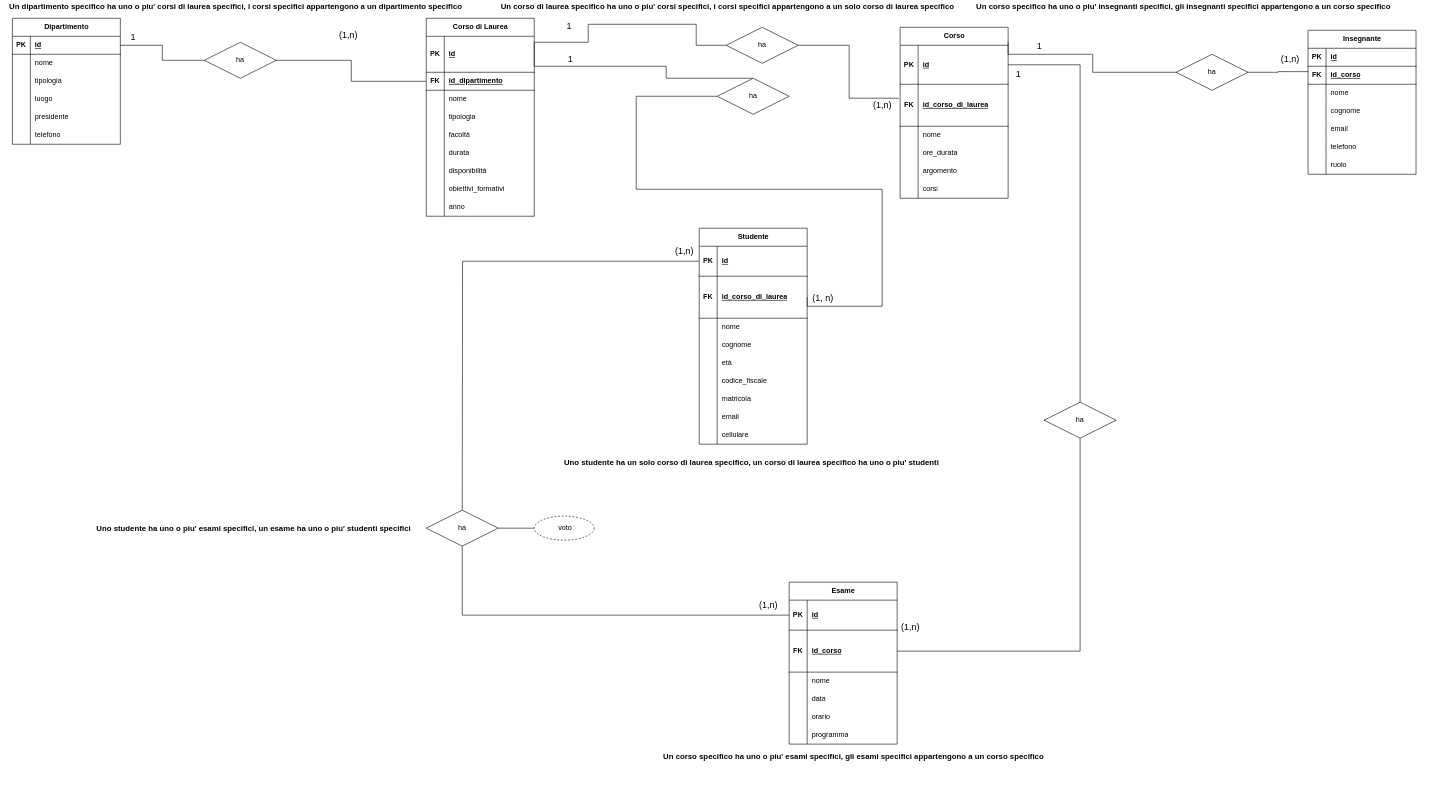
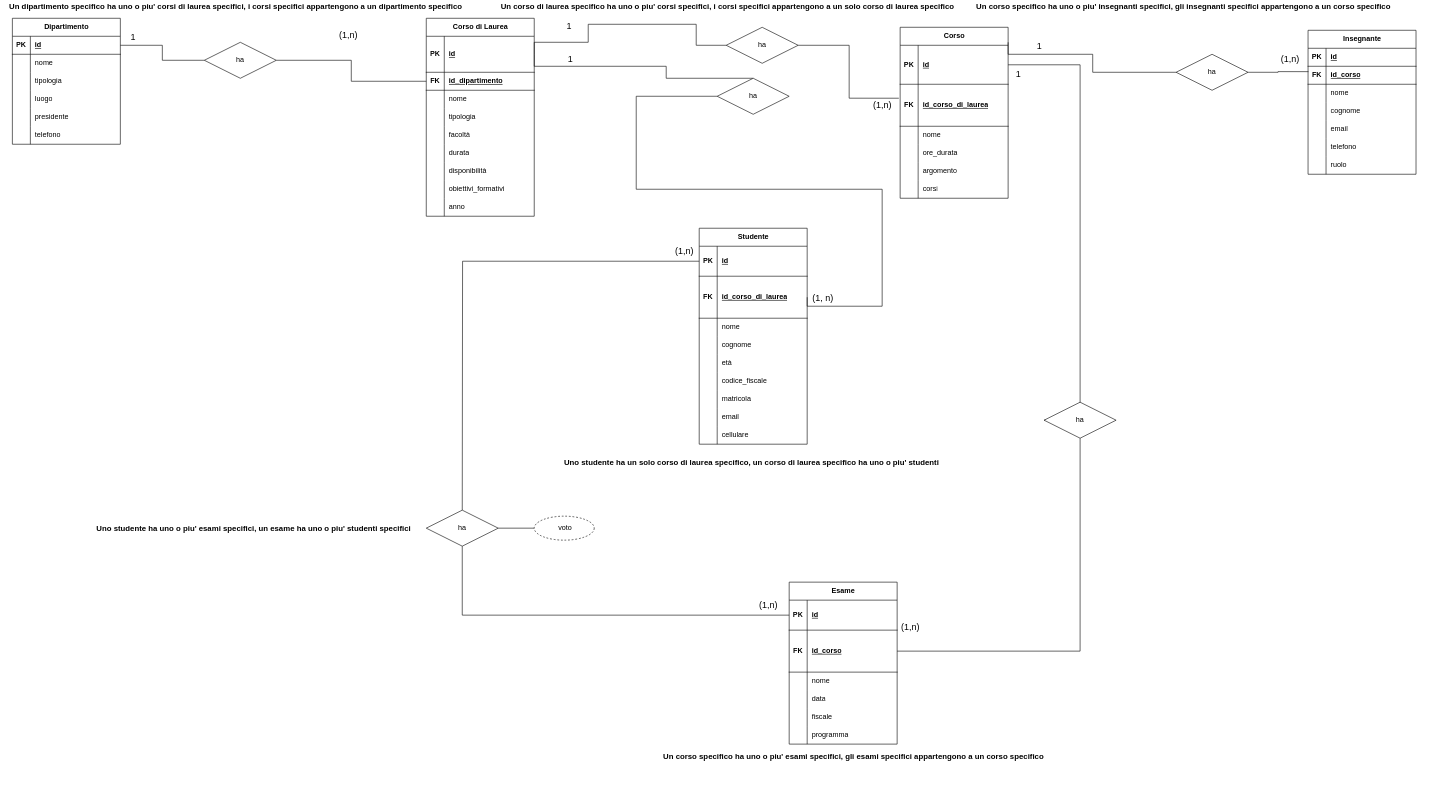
(823, 717) -> (824, 717)
